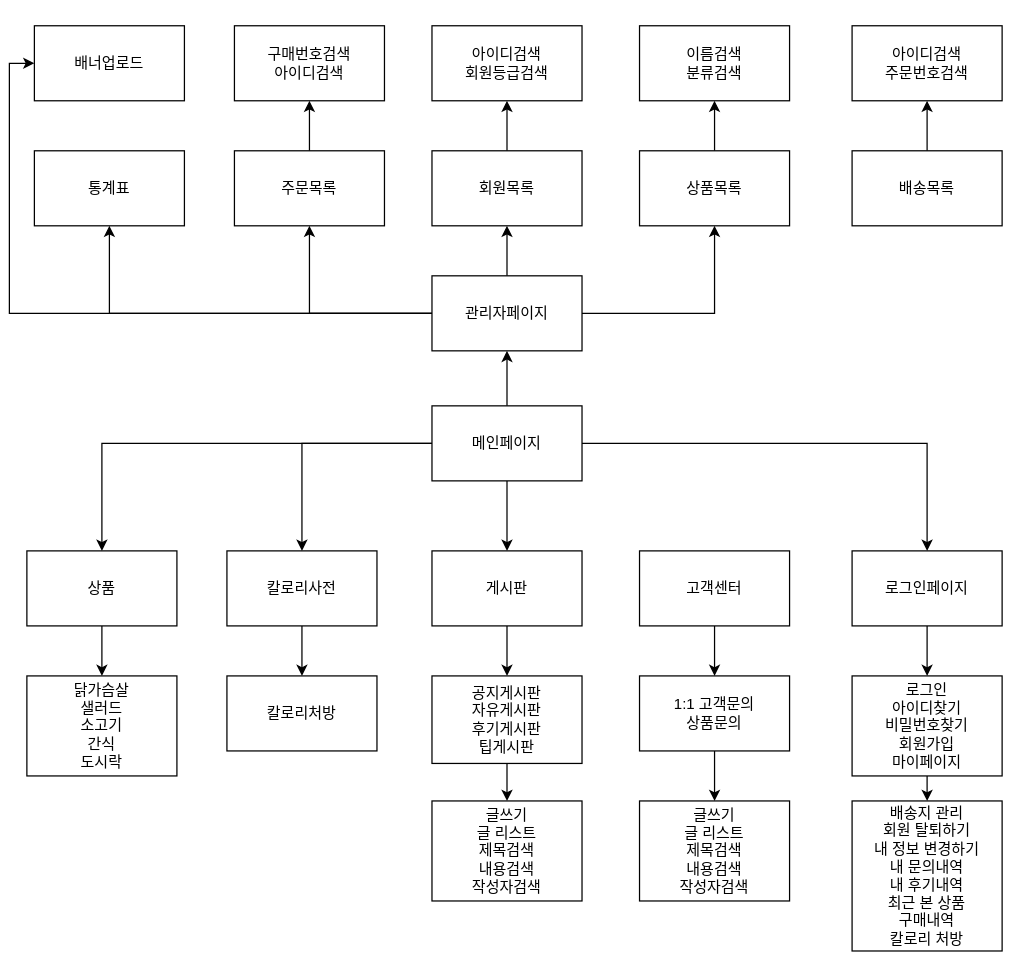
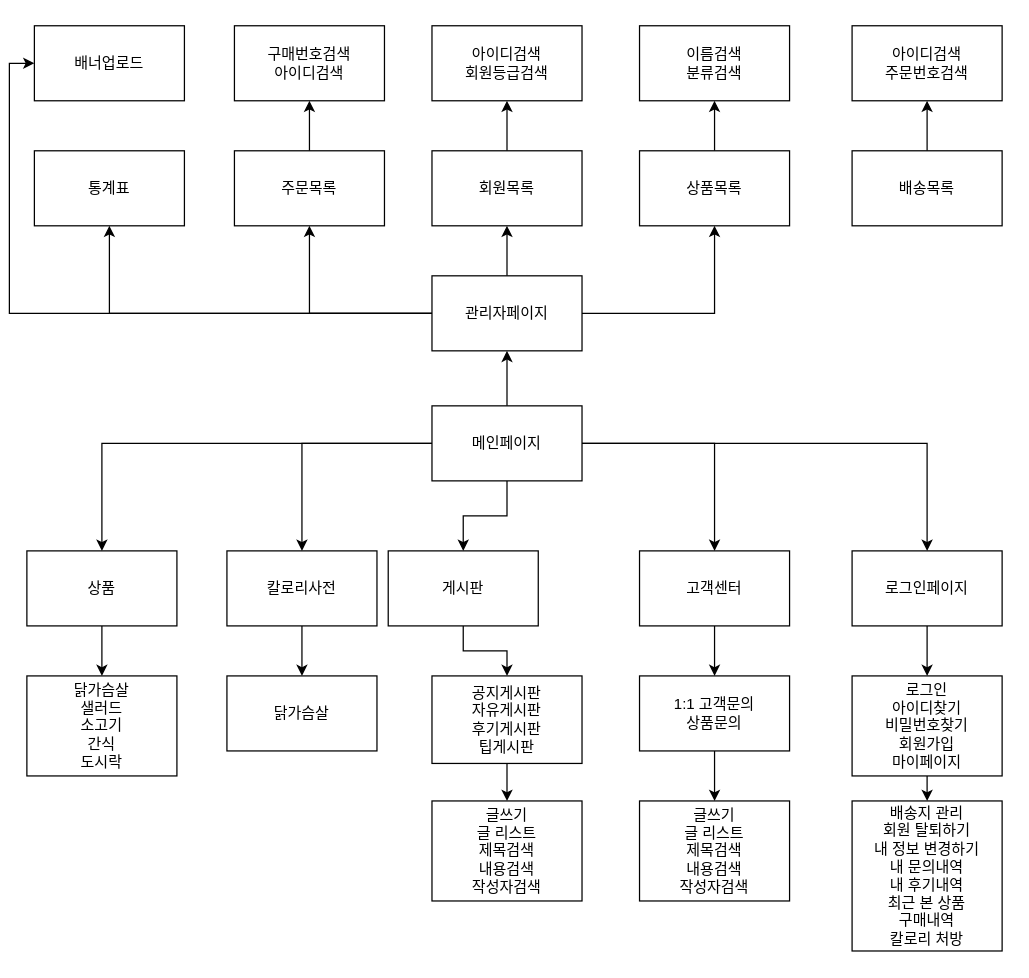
none -> (714, 494)
(507, 588) -> (463, 588)
(302, 713) -> (302, 713)
